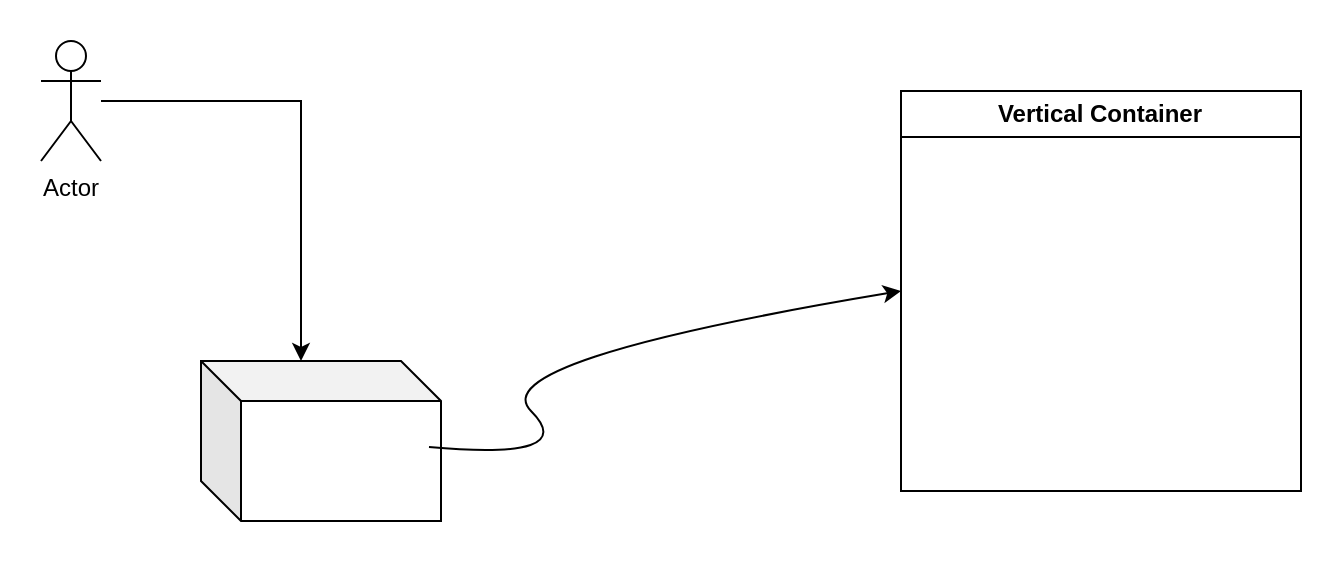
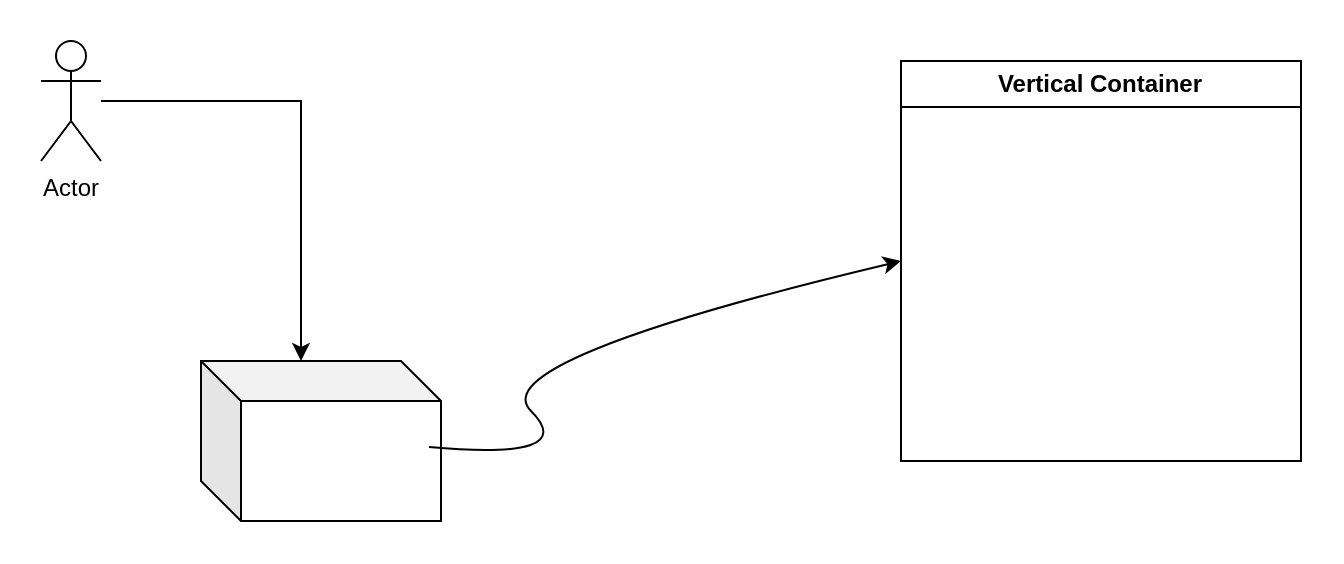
(1101, 291) -> (1101, 261)
